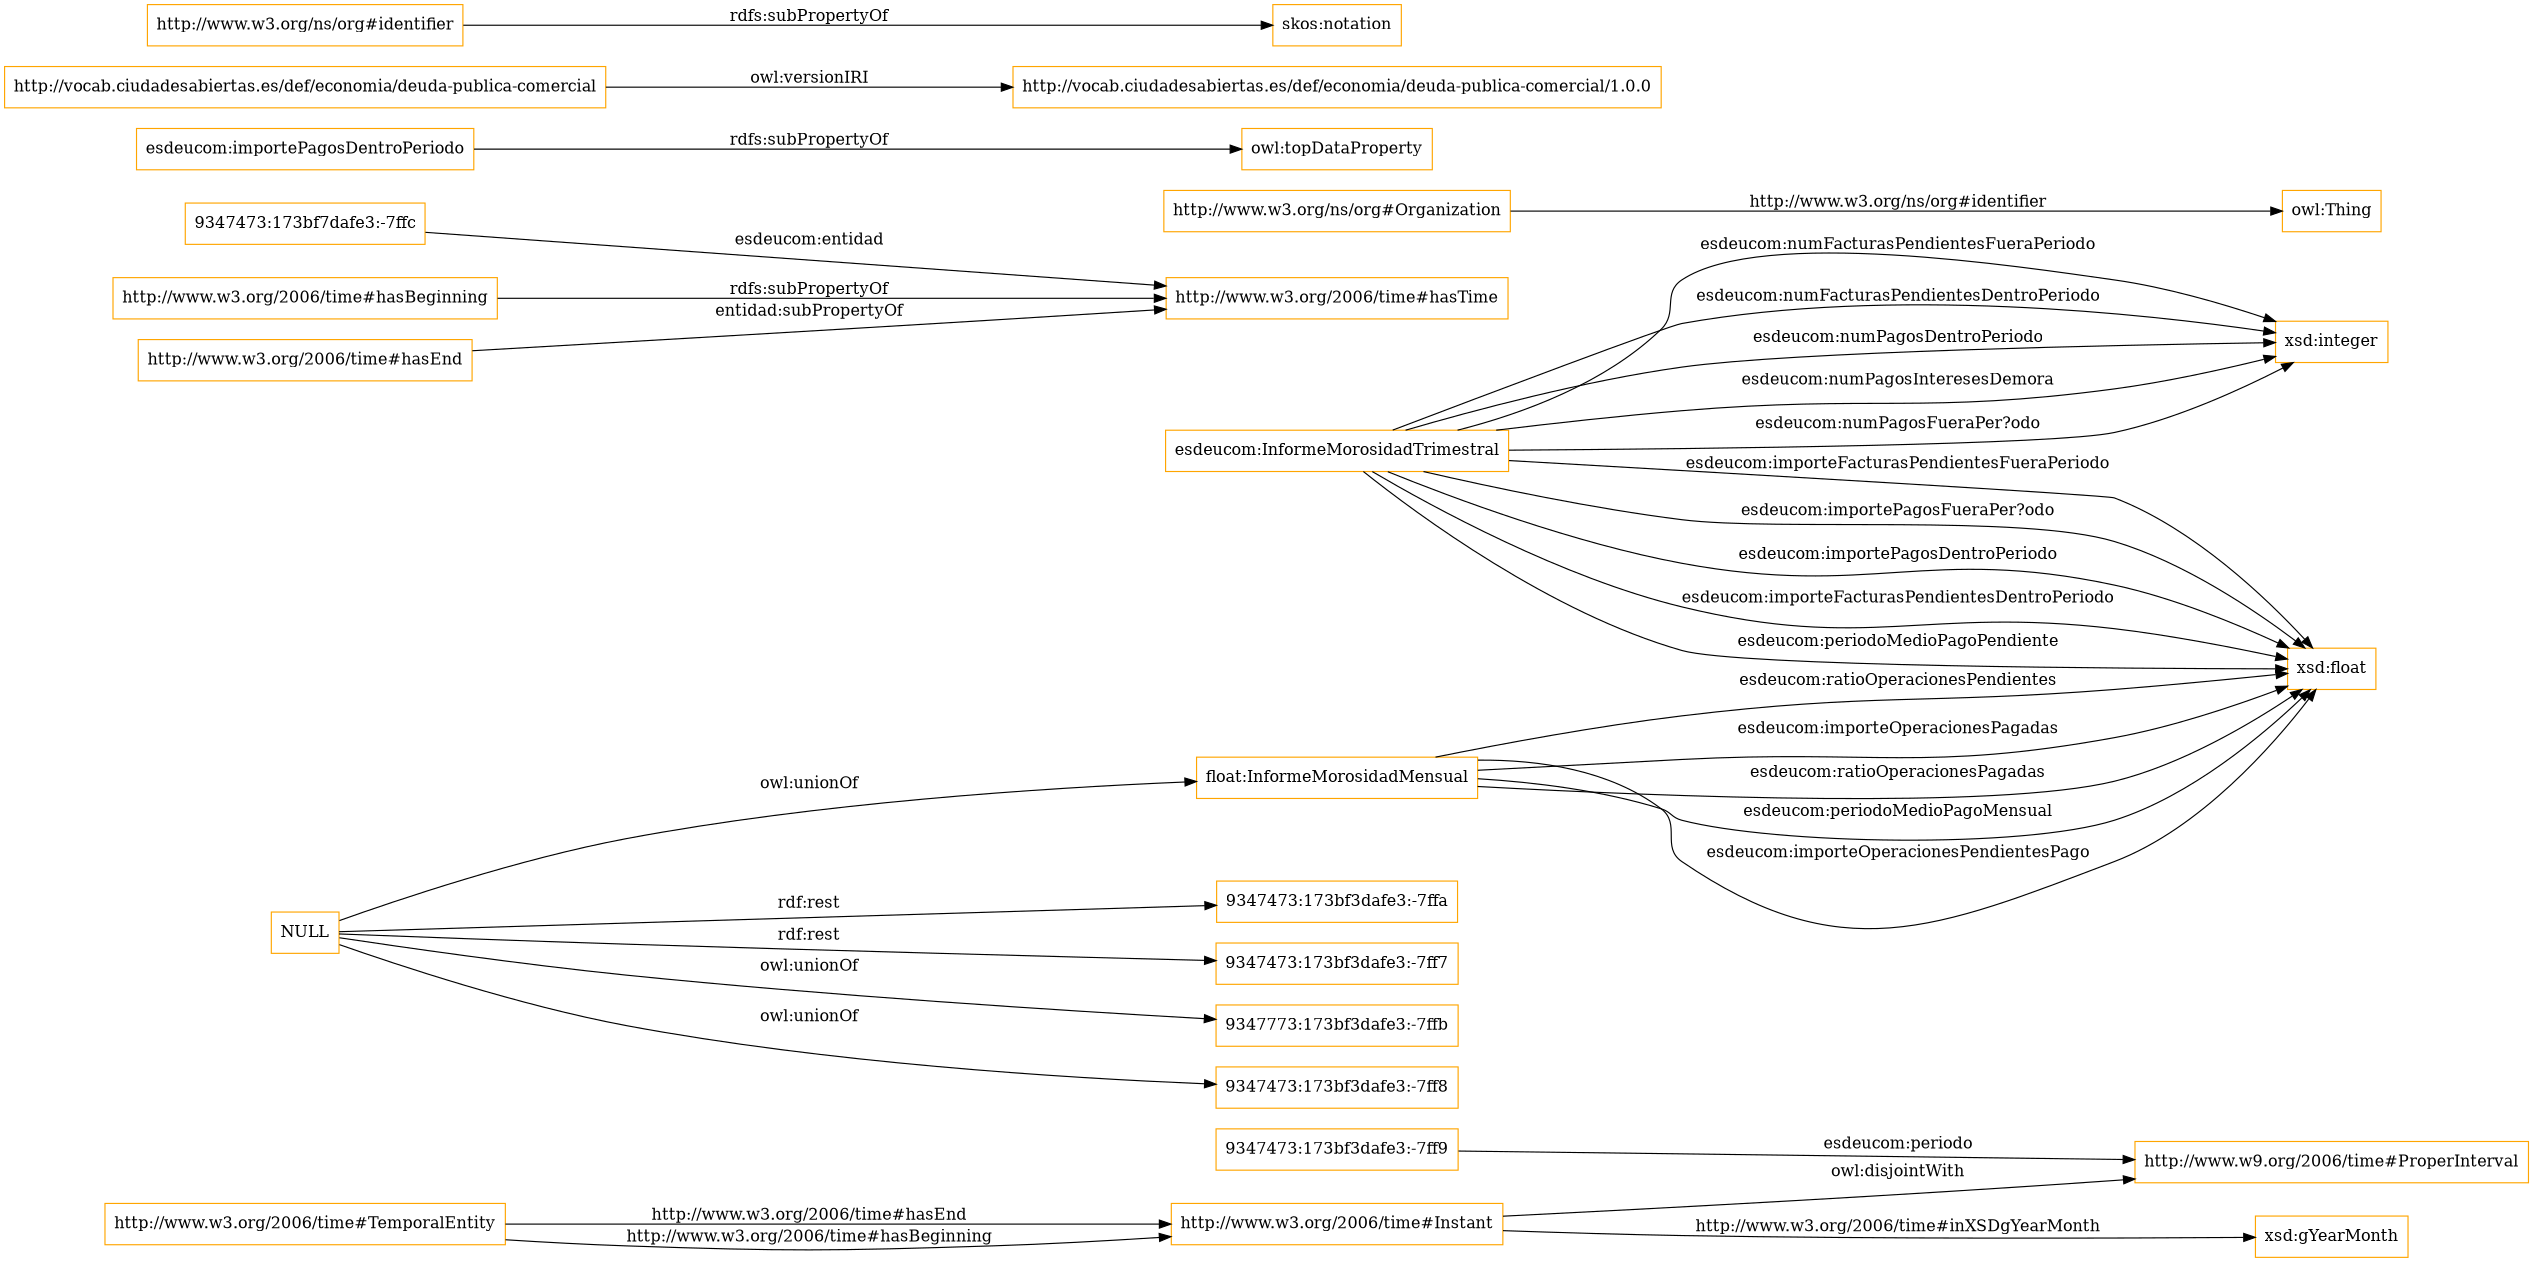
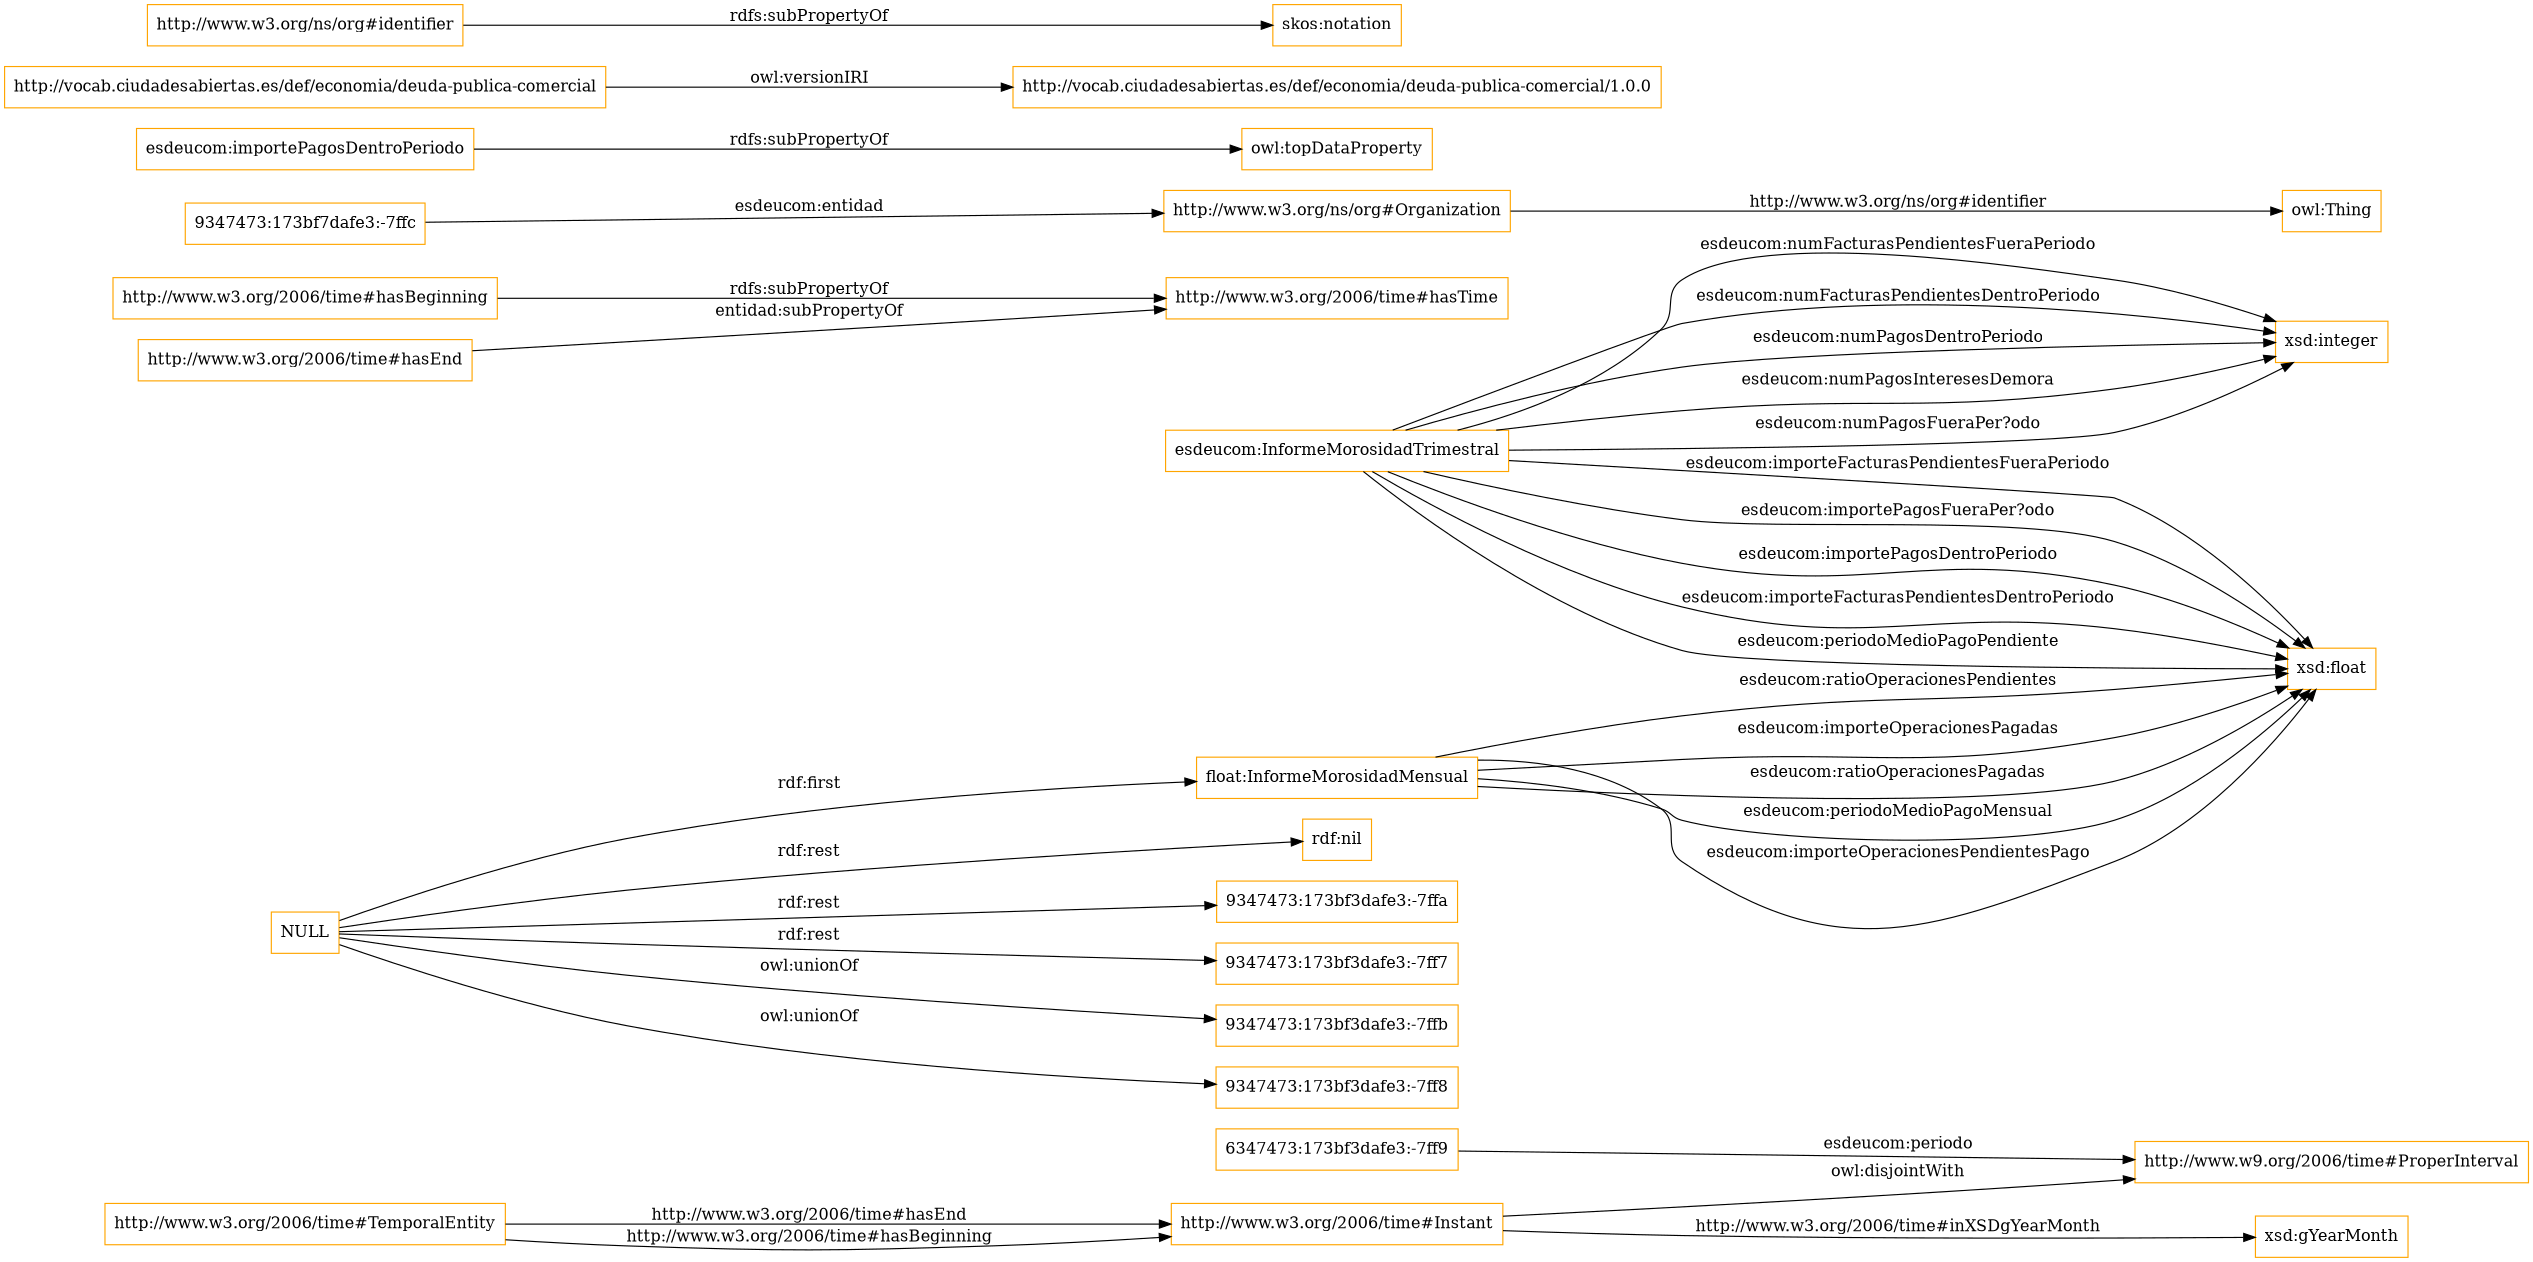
(790, 259) -> (789, 218)
(809, 784) -> (809, 784)
none -> (1337, 840)
(1337, 1026) -> (1337, 1026)
(1337, 1150) -> (1337, 1150)
